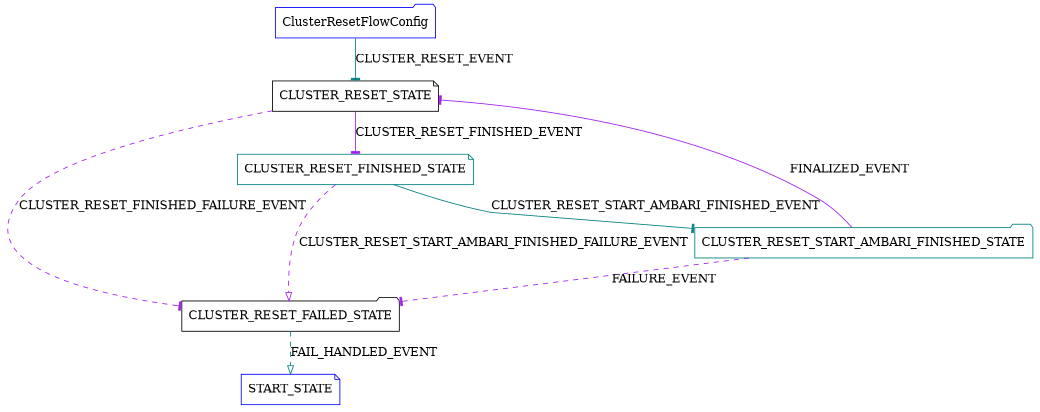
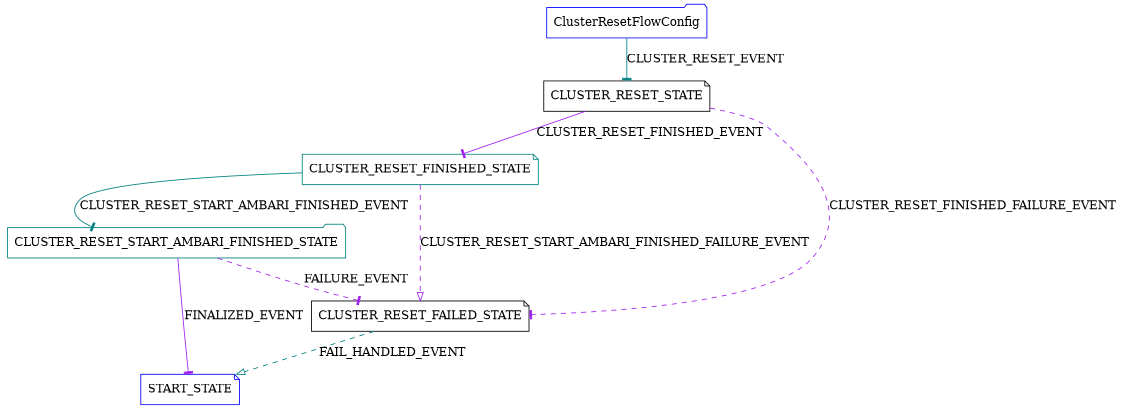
(657, 135) -> (183, 314)
(291, 316) -> (420, 316)
